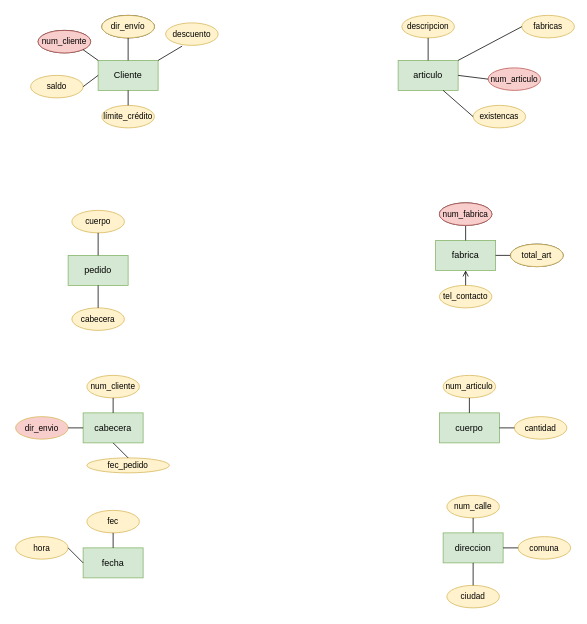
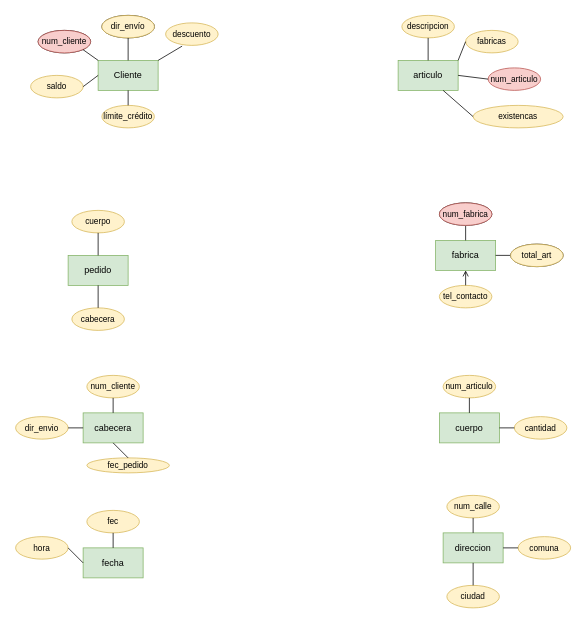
(548, 27) -> (492, 42)
(499, 117) -> (518, 117)
(42, 428) -> (42, 428)
